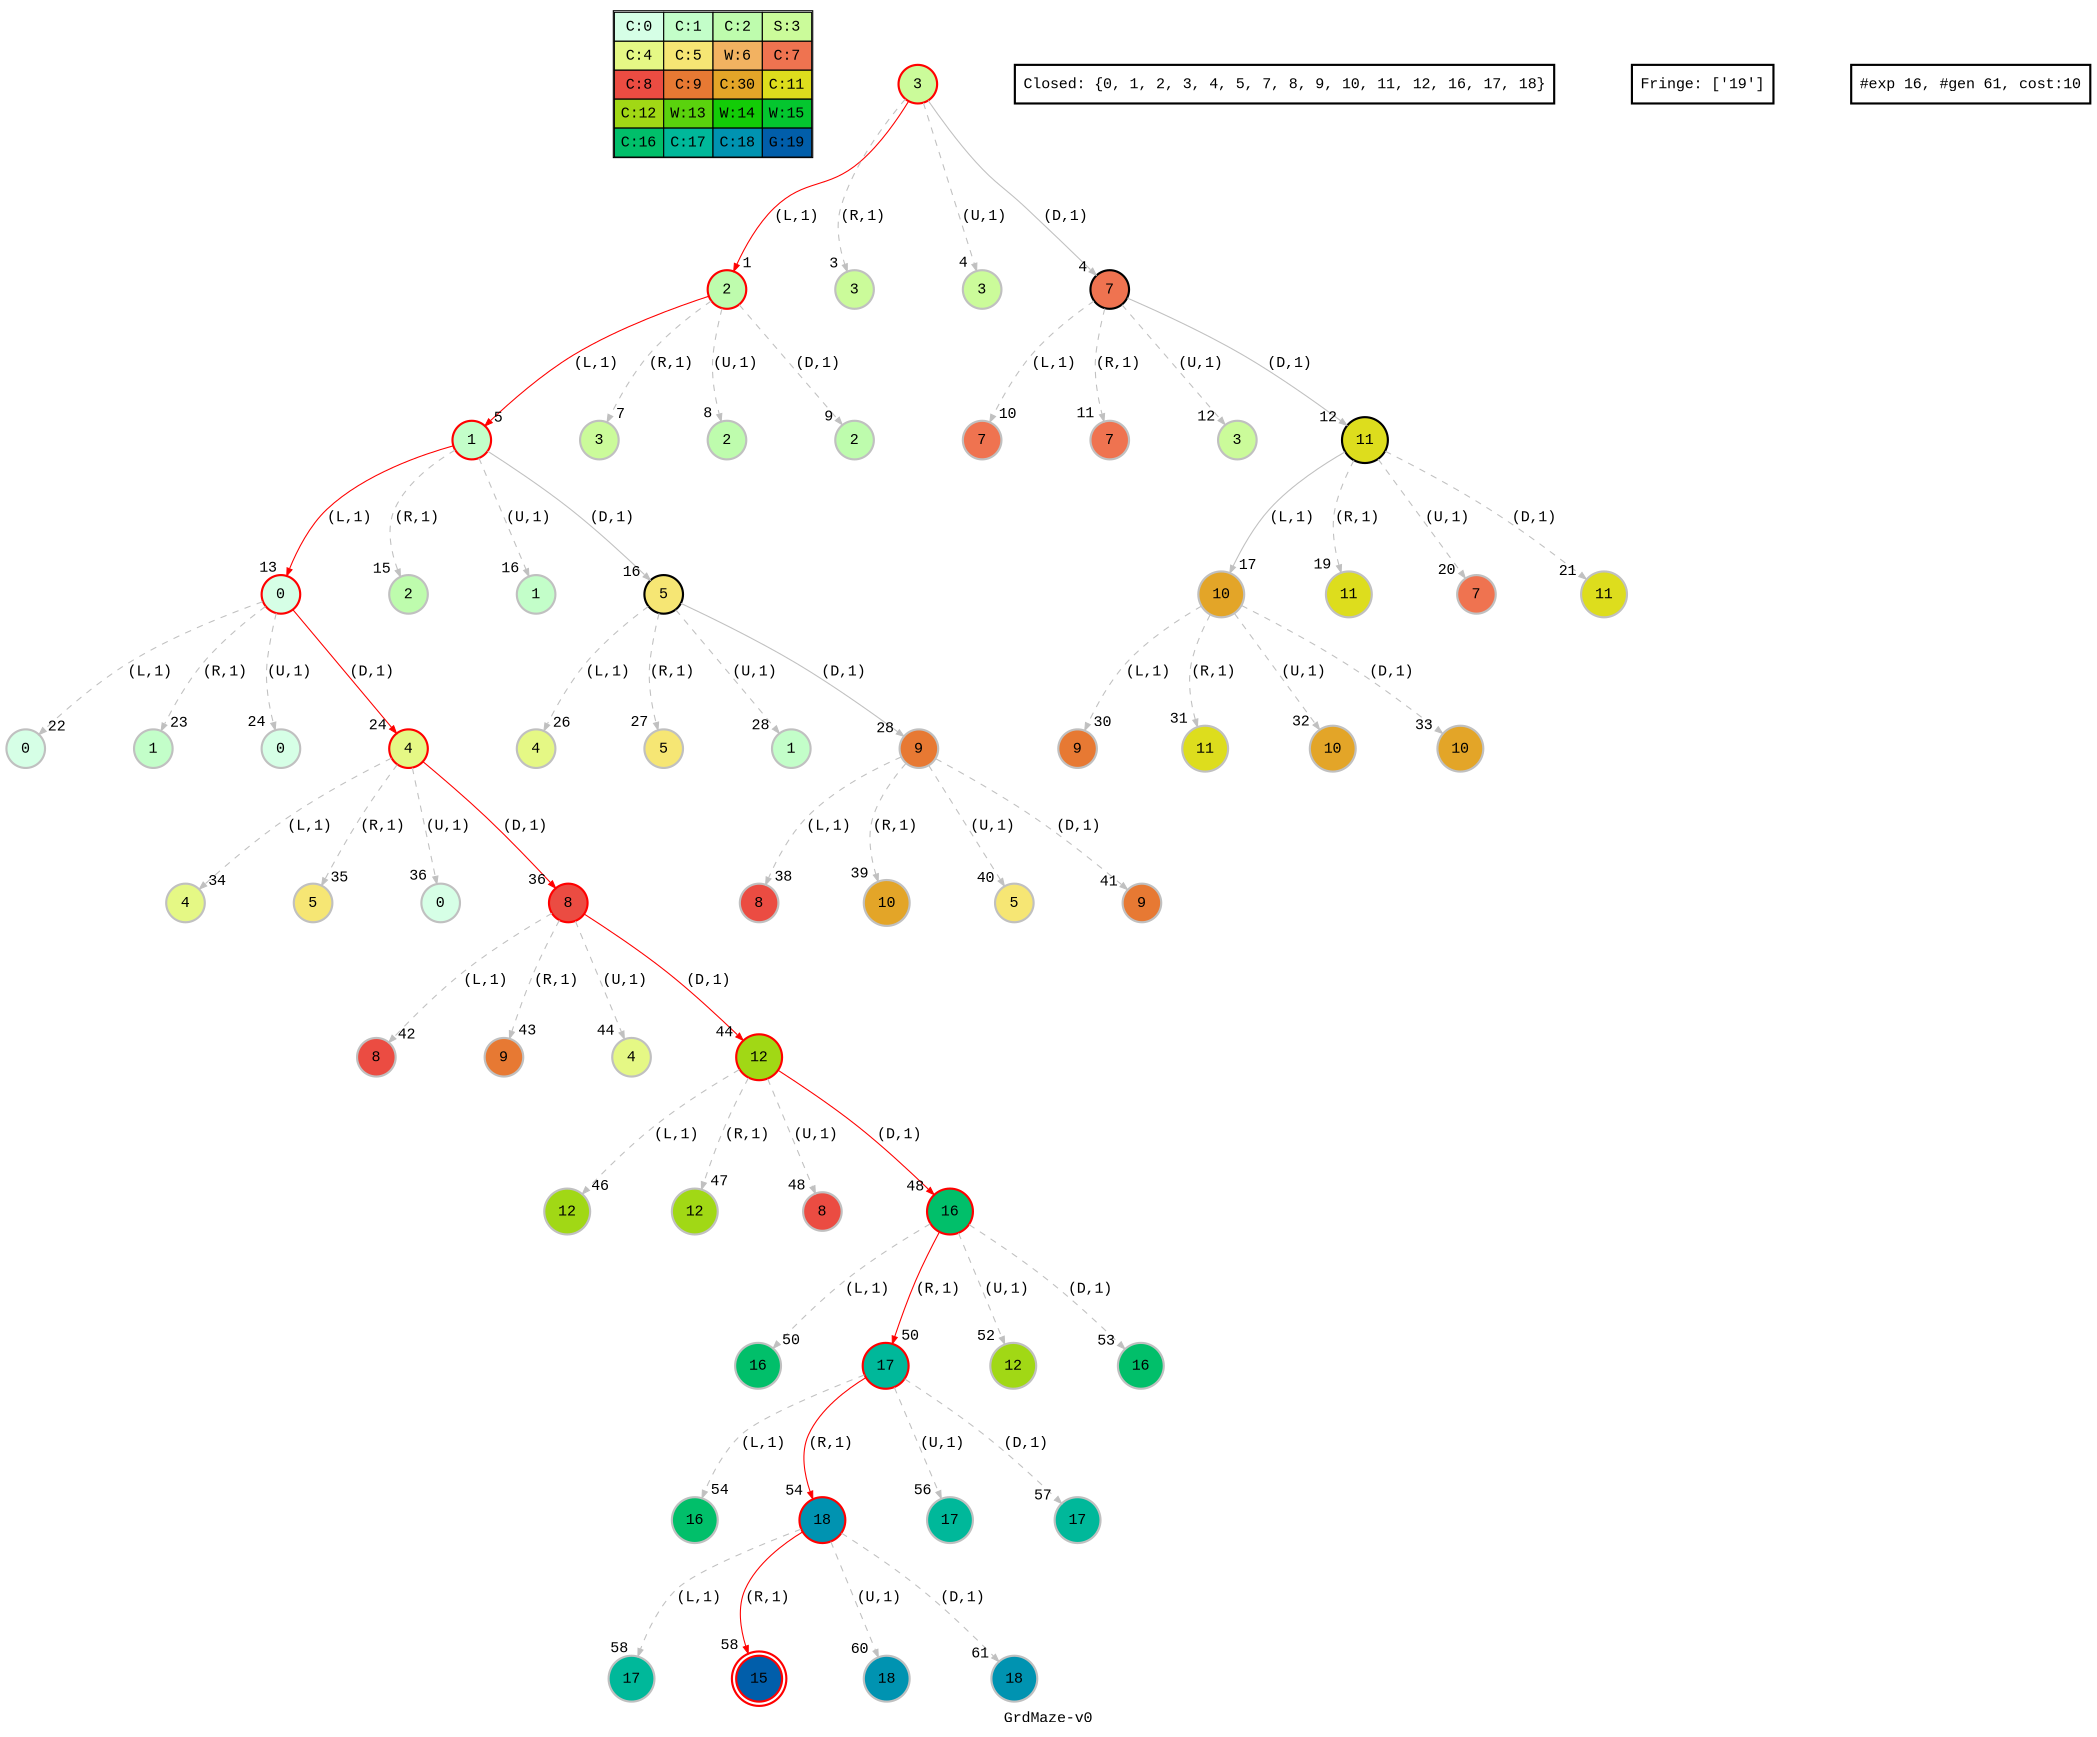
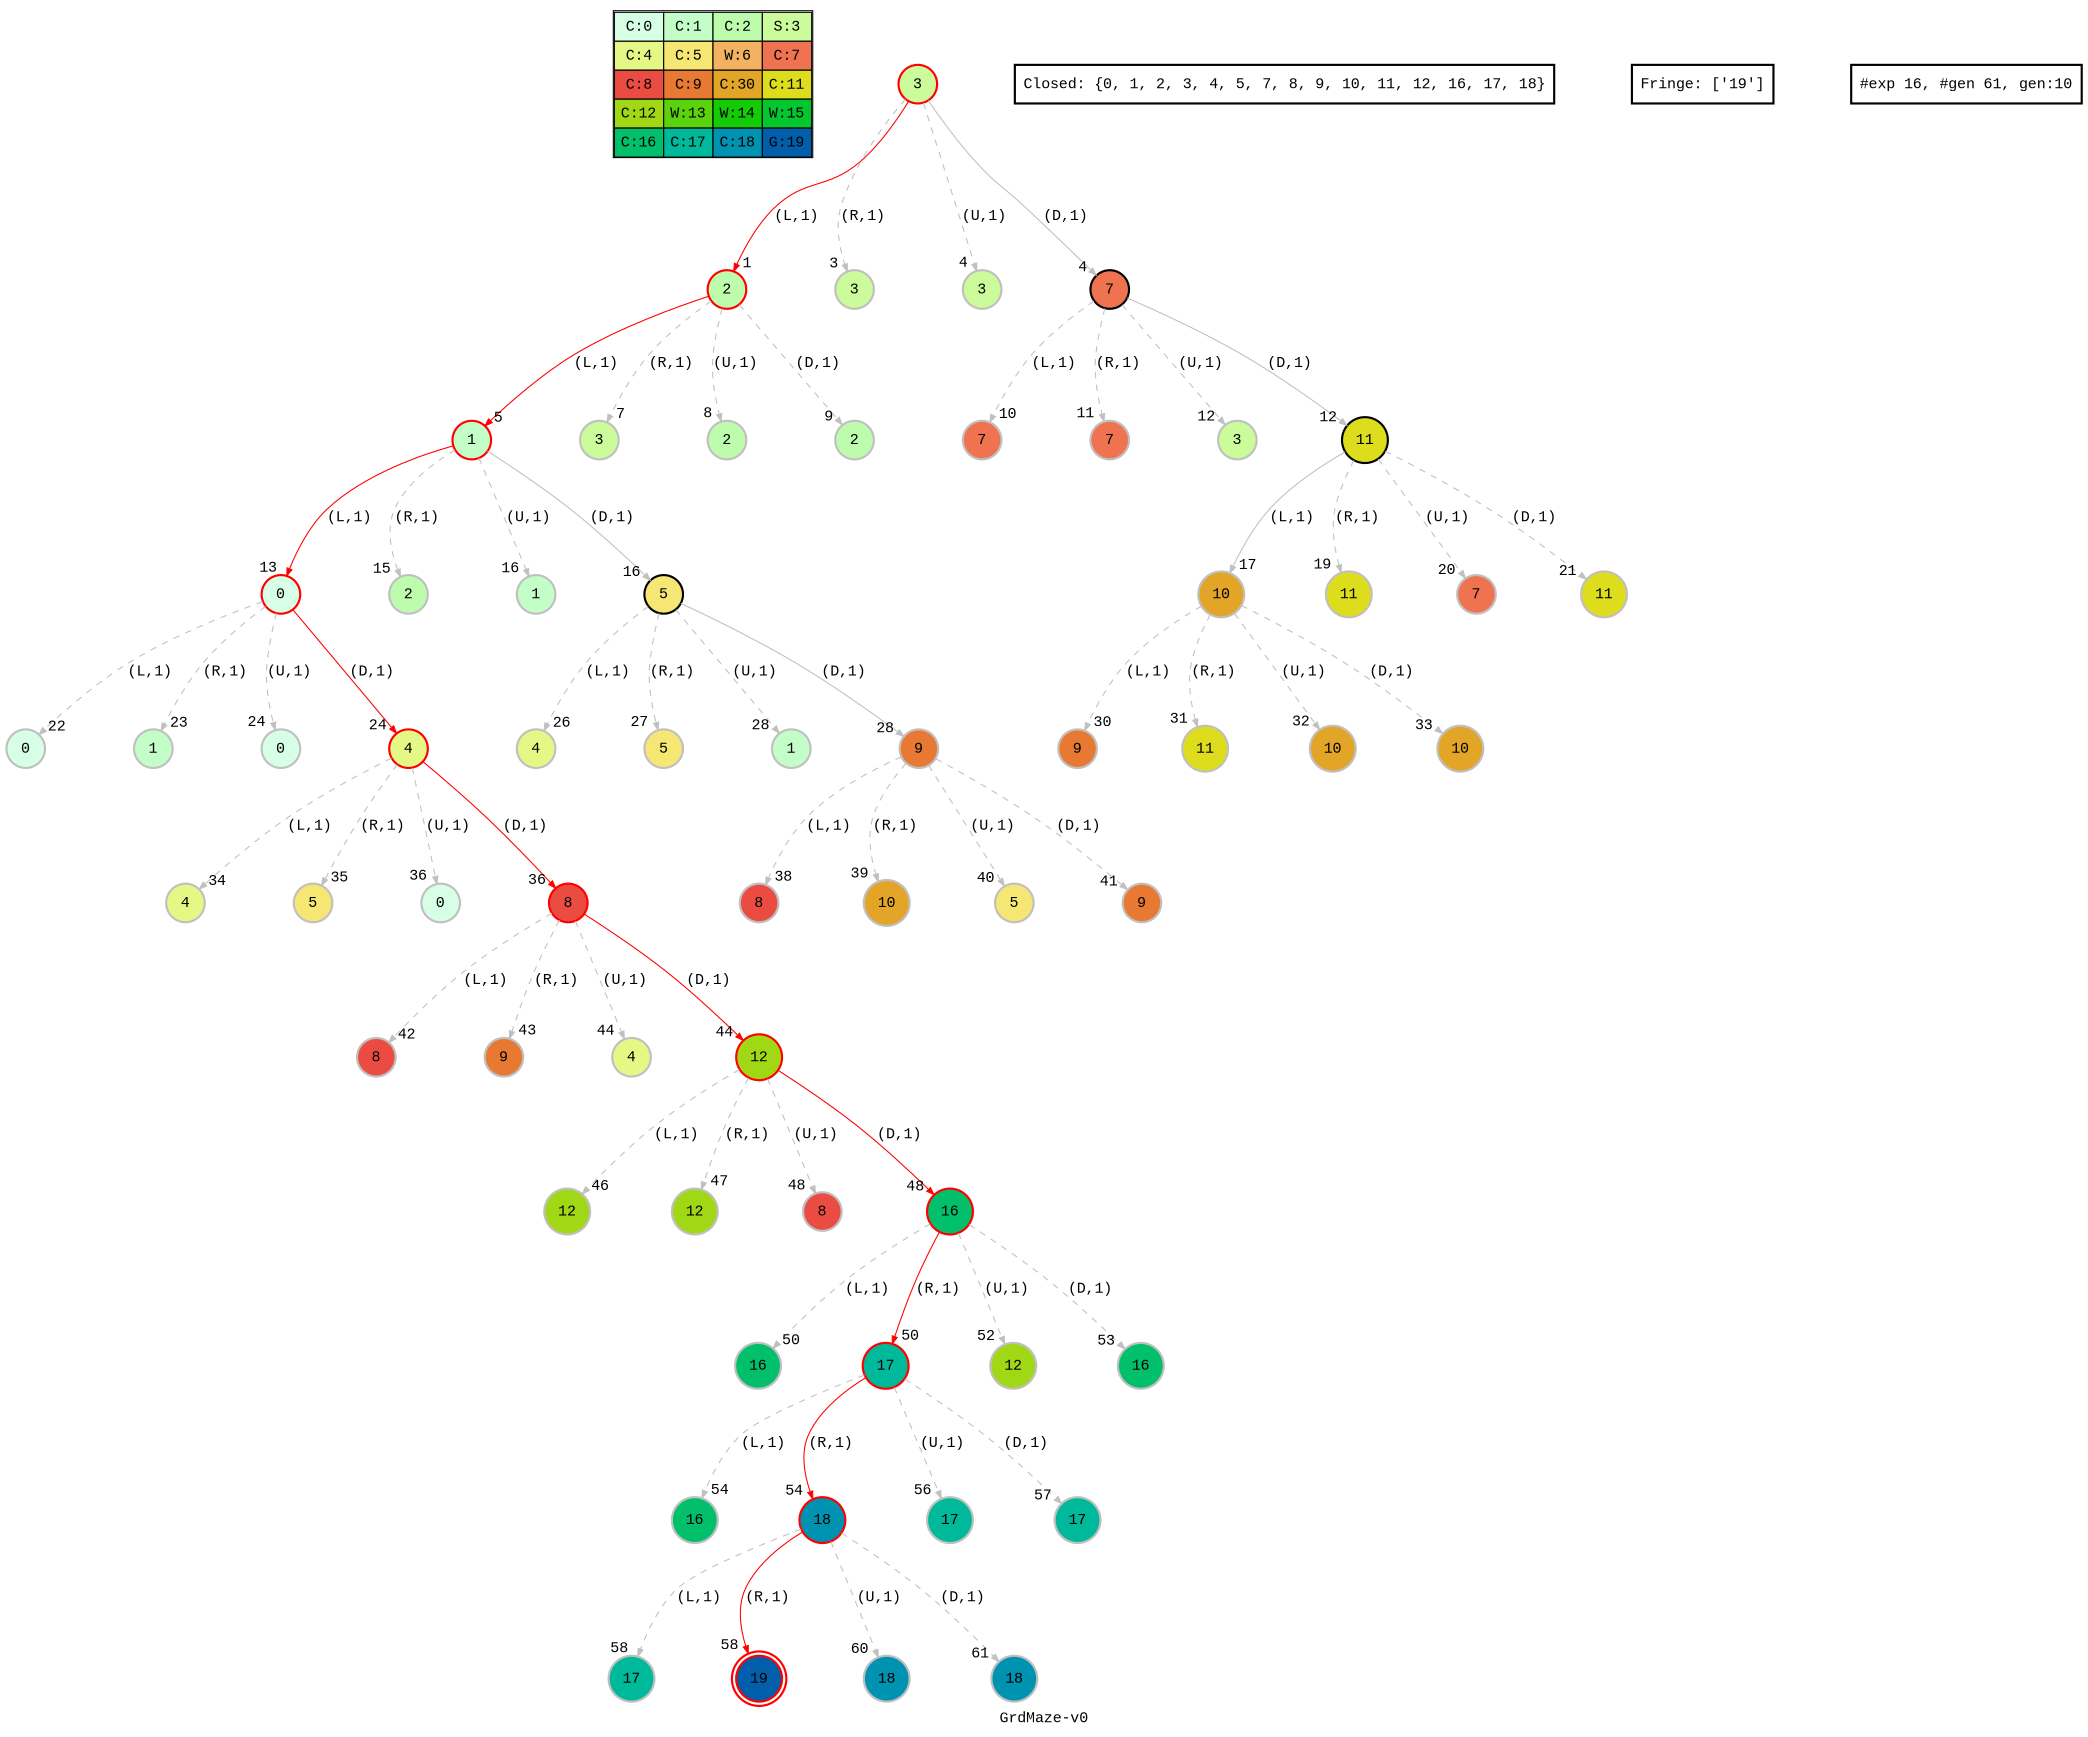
(1971, 84) -> (1966, 84)
(759, 1679) -> (759, 1679)
